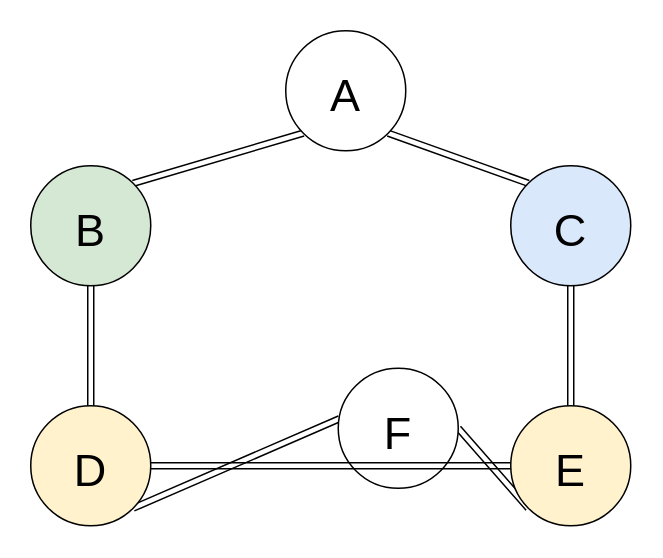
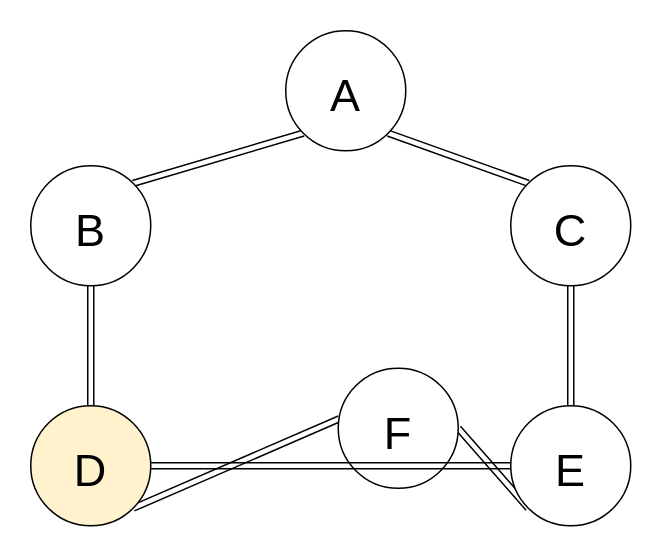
(91, 226) -> (91, 226)
(571, 226) -> (571, 226)
(571, 466) -> (571, 466)
